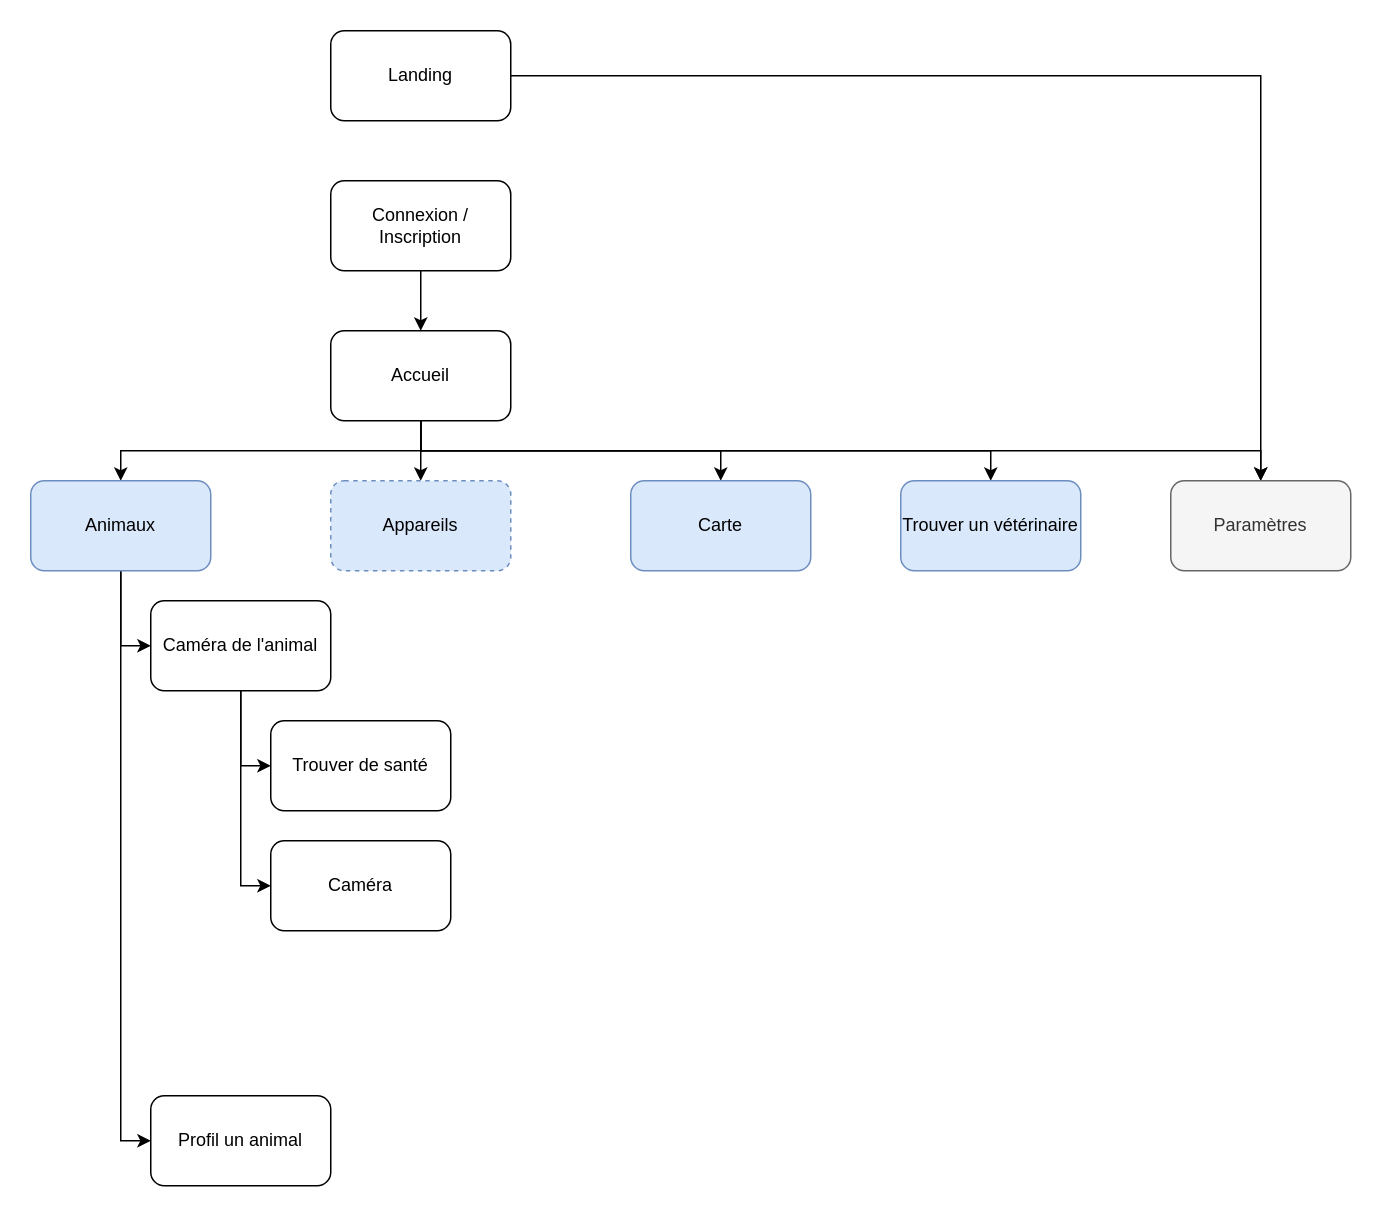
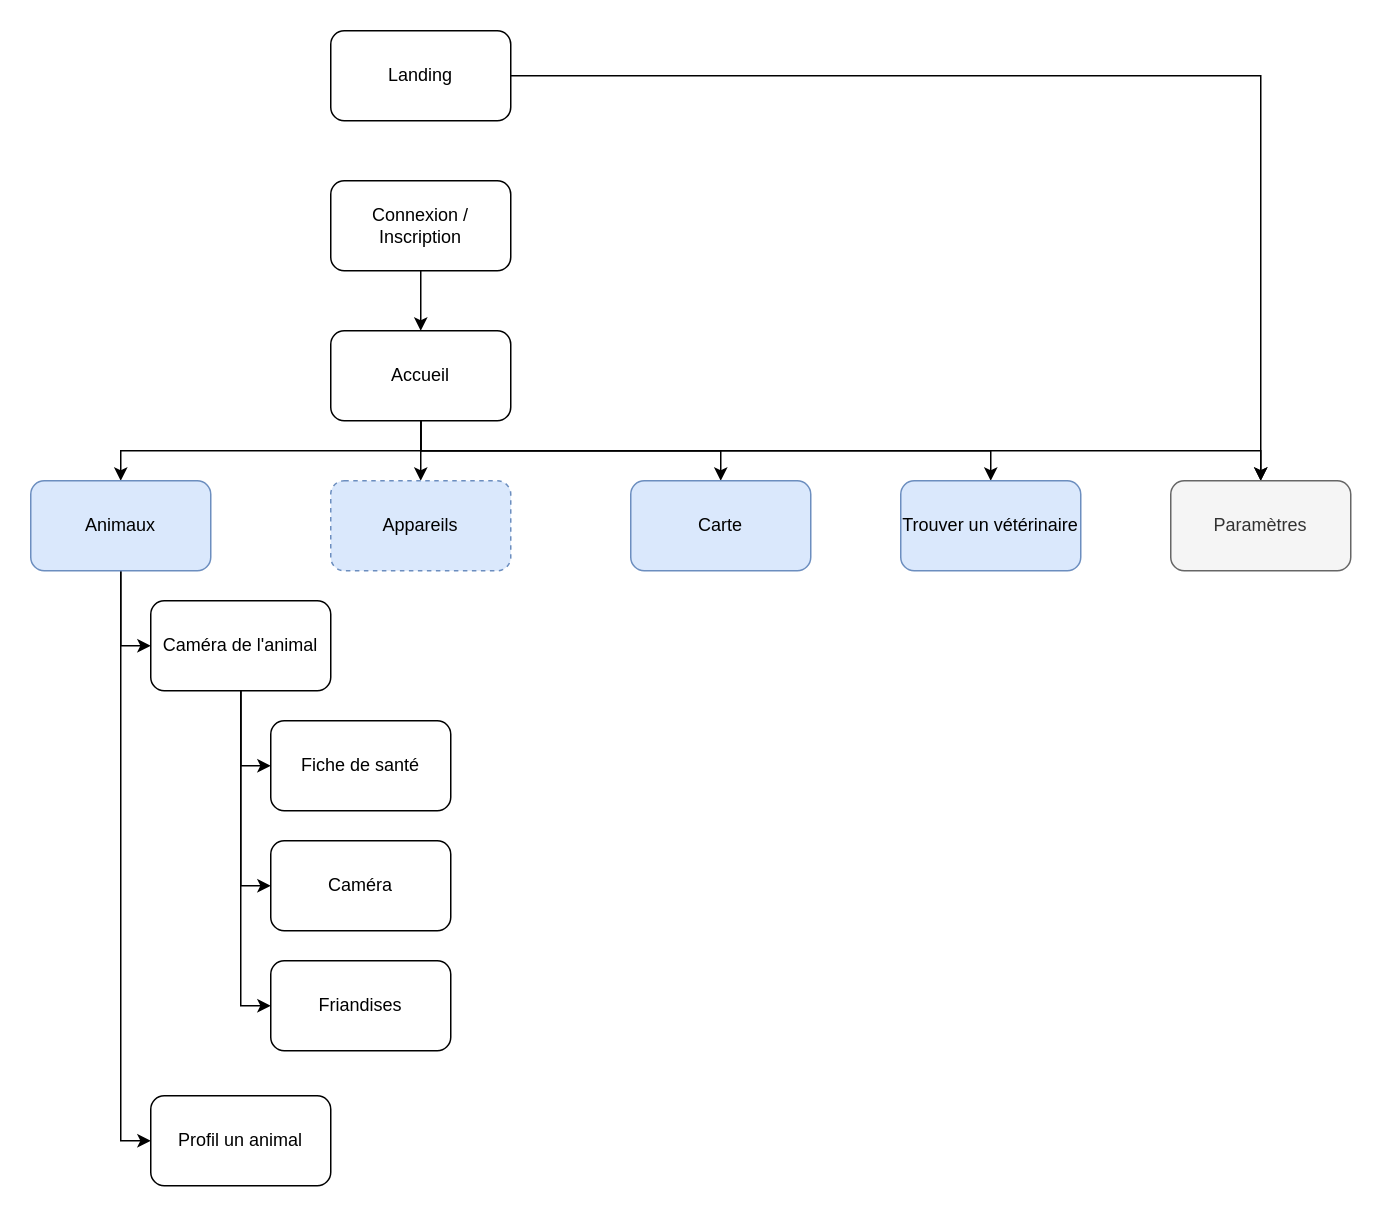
(361, 766) -> (361, 766)
none -> (241, 957)
none -> (361, 1006)
